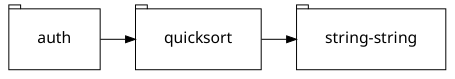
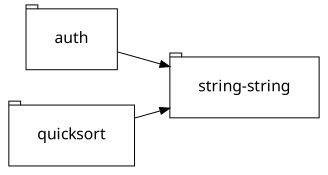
(113, 39) -> (139, 58)
